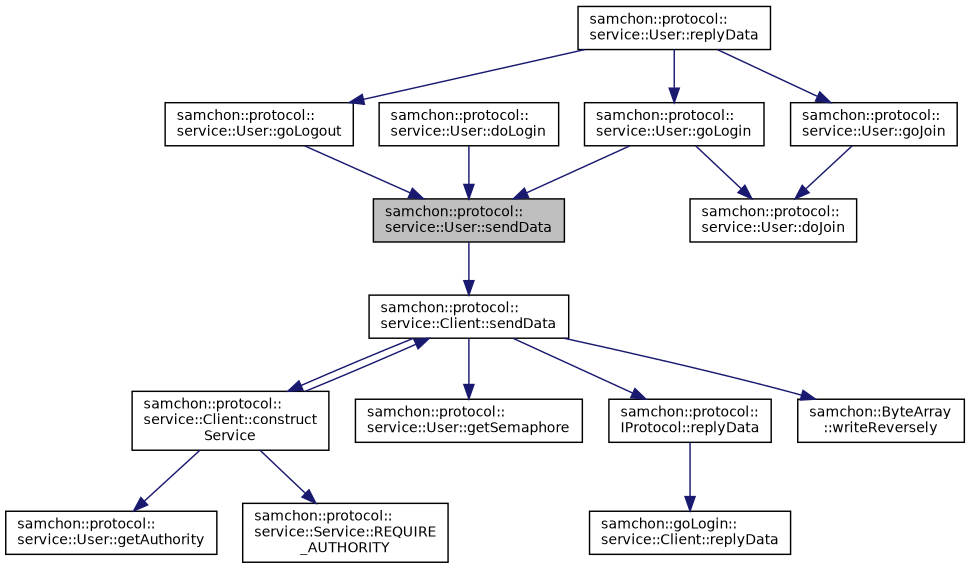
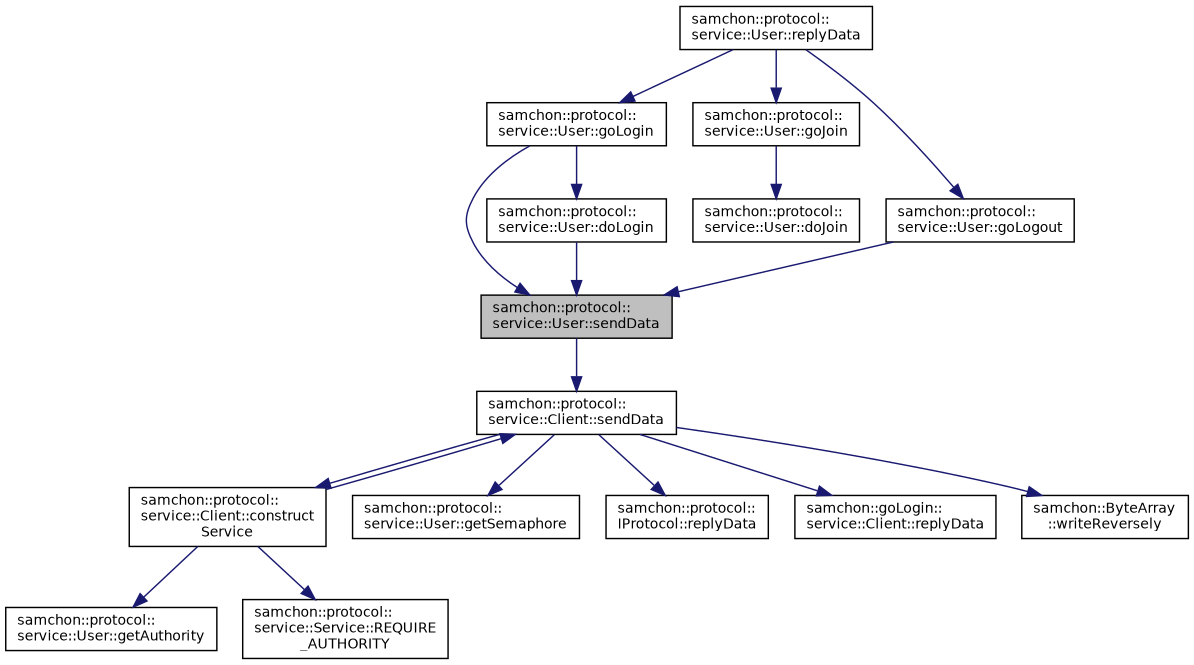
(718, 167) -> (577, 165)
(690, 470) -> (729, 463)
